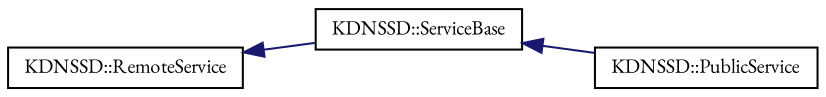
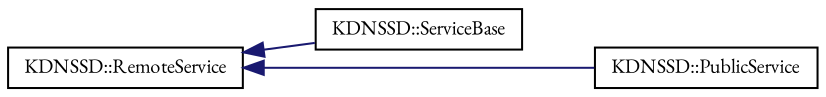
(569, 49) -> (429, 68)
